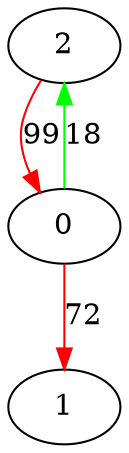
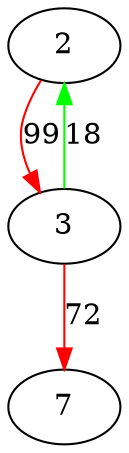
(64, 226) -> (64, 226)
(64, 407) -> (64, 407)
